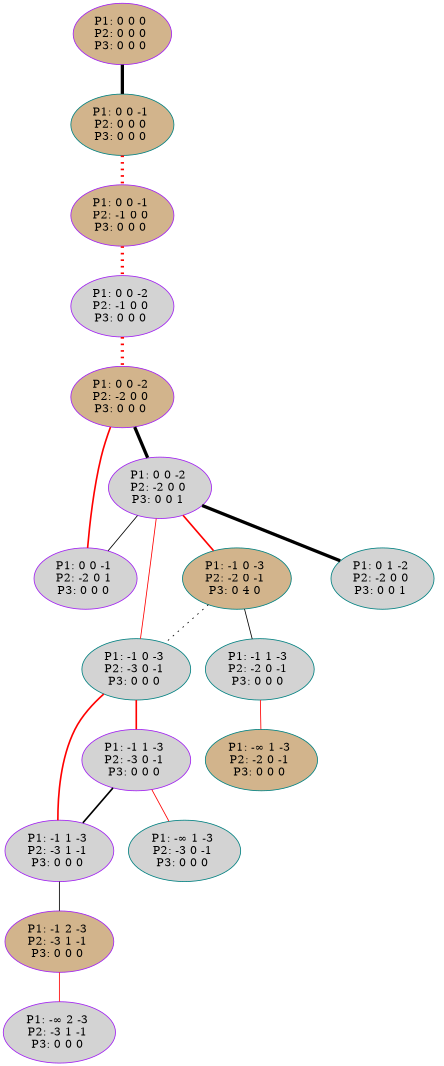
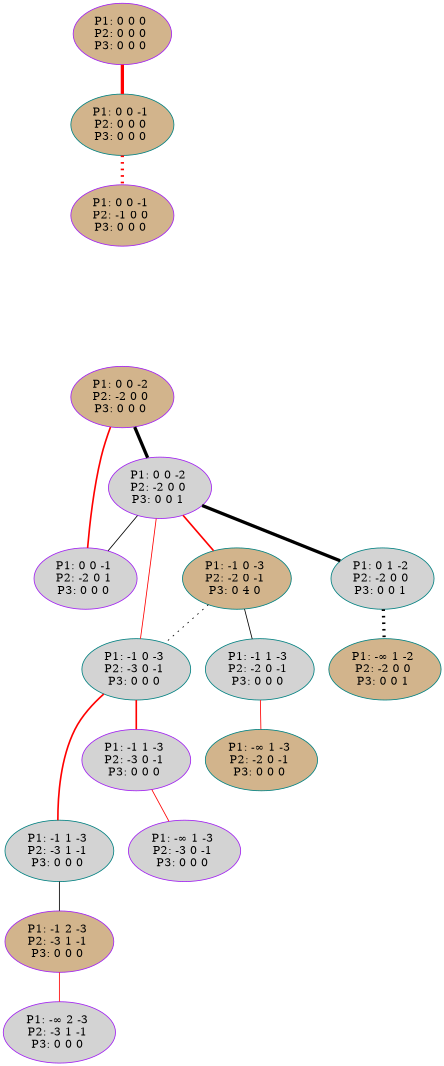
(122, 79) -> (122, 79)
(122, 306) -> none
none -> (385, 669)
(98, 805) -> none
(59, 851) -> (59, 851)
(185, 851) -> (185, 851)
